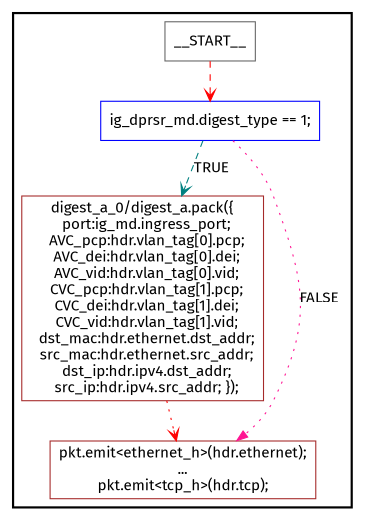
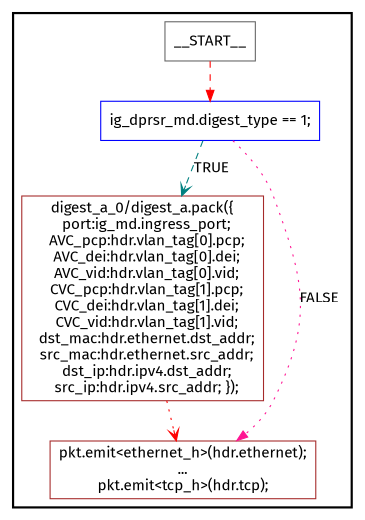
(210, 76) -> (210, 76)
